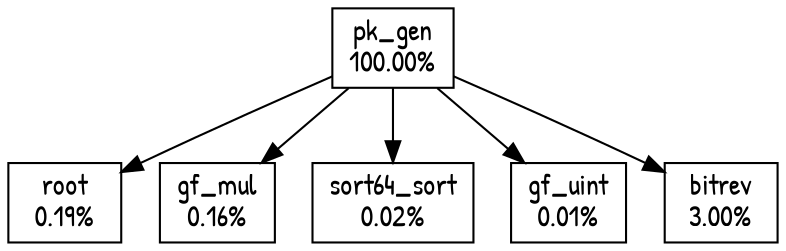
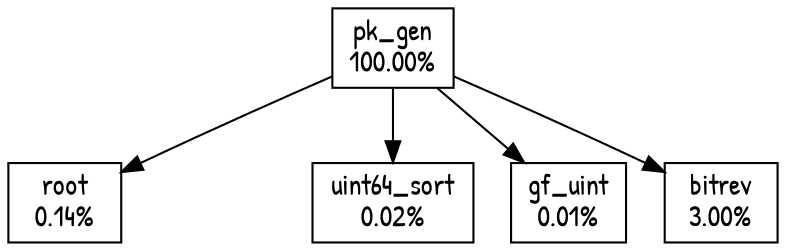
(65, 203) -> (65, 203)
(217, 203) -> none
(393, 203) -> (393, 203)
